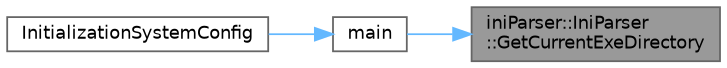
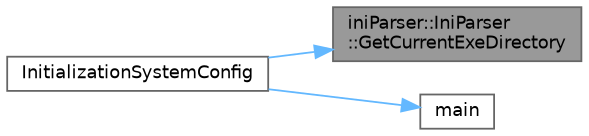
(430, 34) -> (292, 55)
